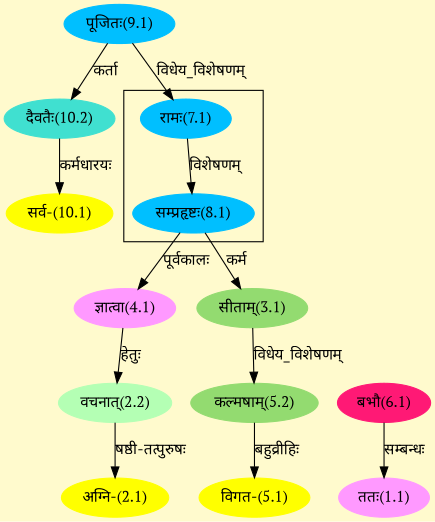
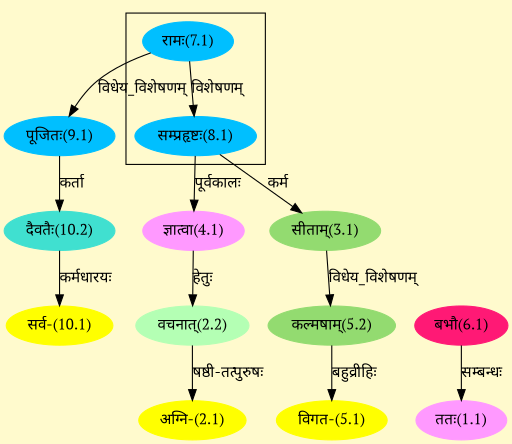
(150, 67) -> (108, 73)
